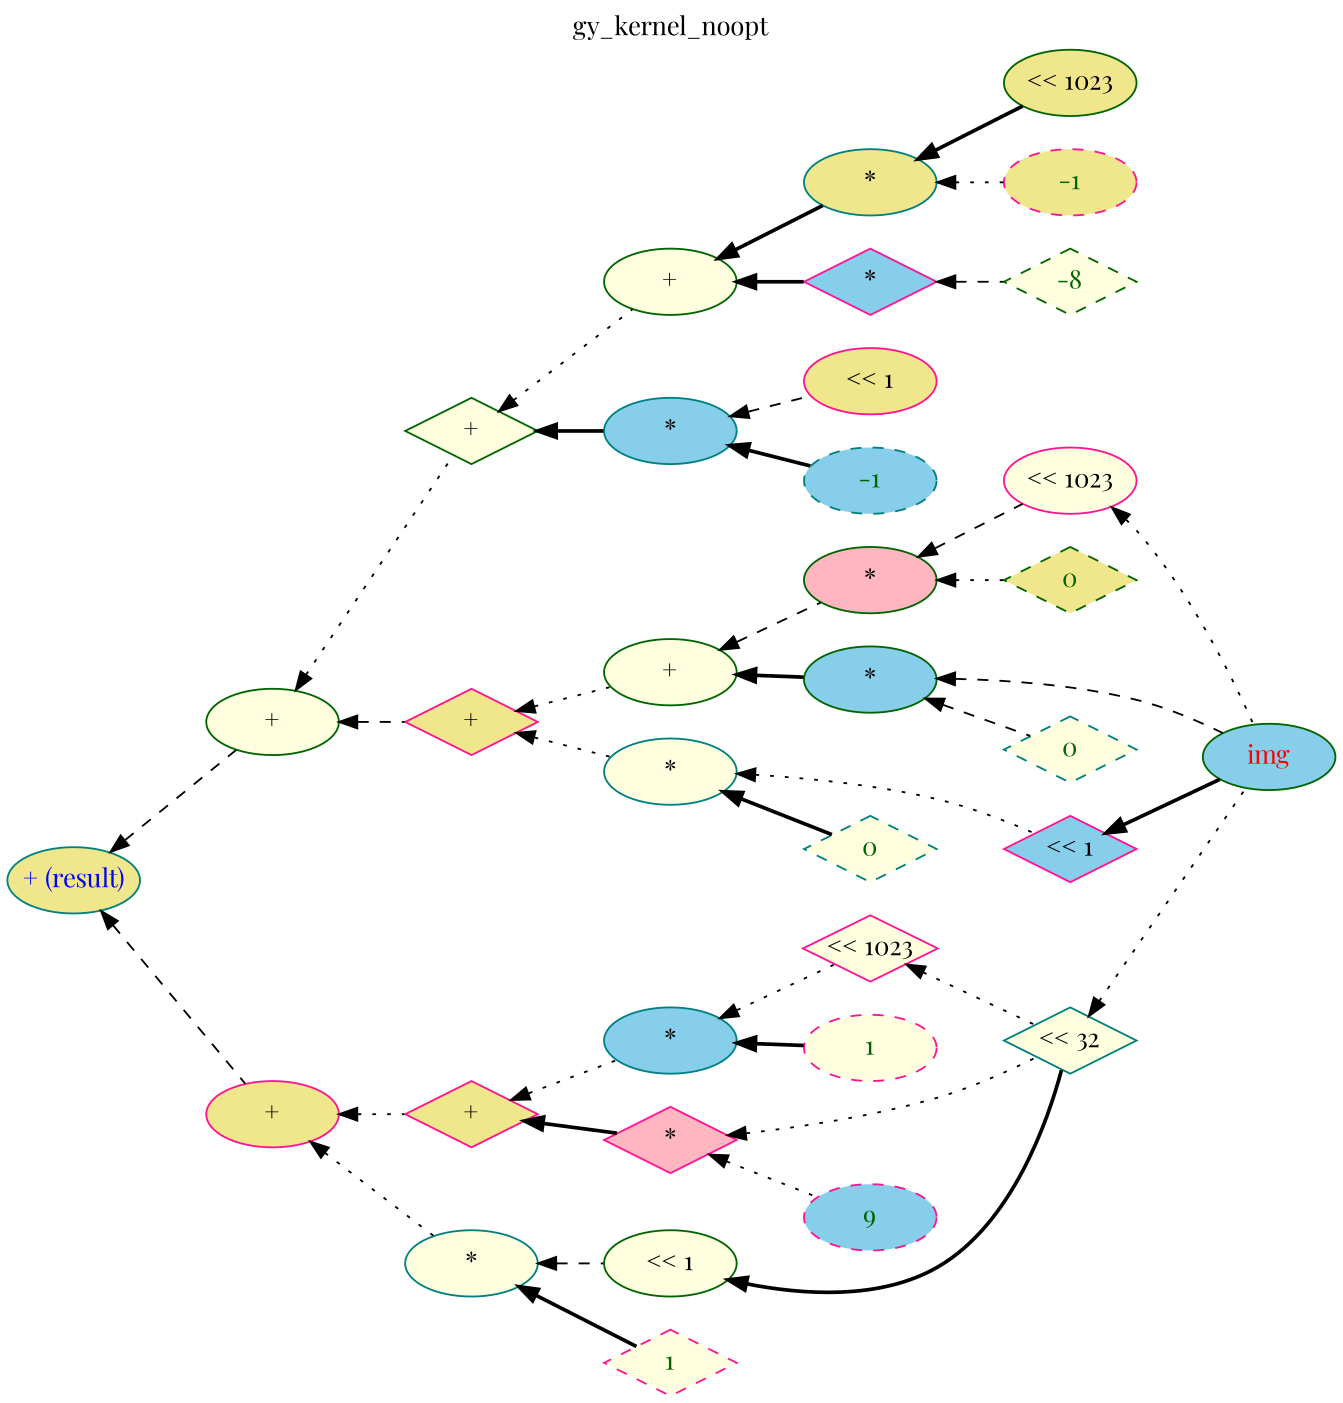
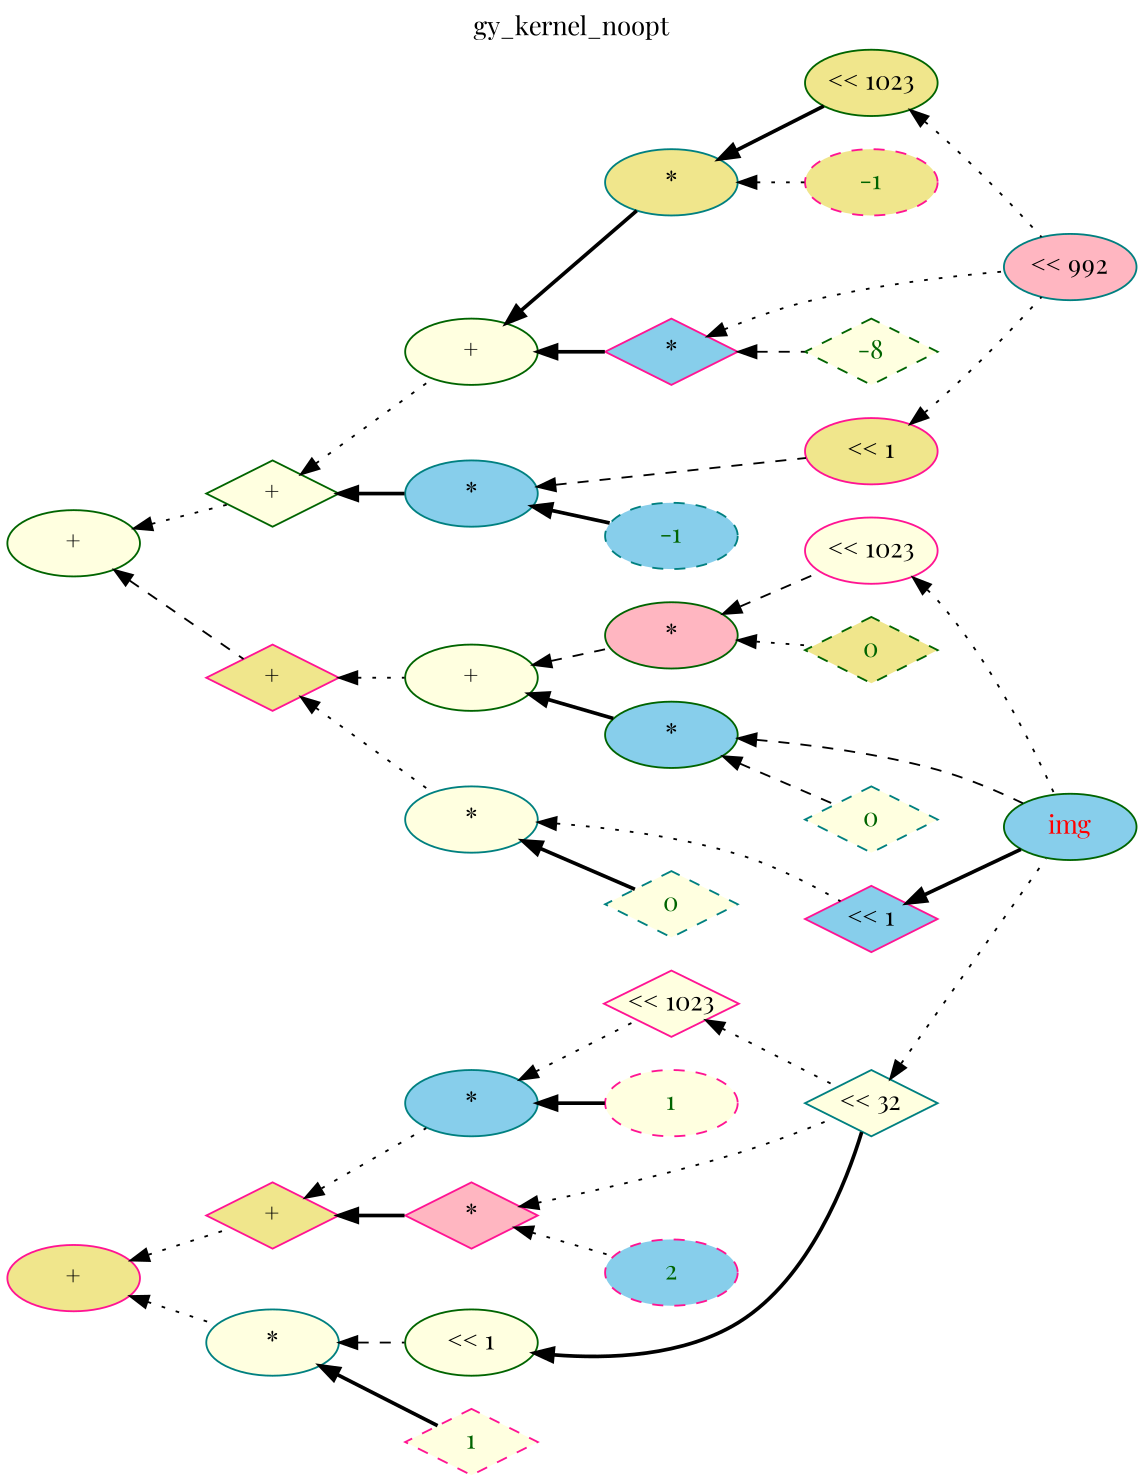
none -> (1070, 267)
(74, 880) -> none
(870, 1217) -> (671, 1273)
